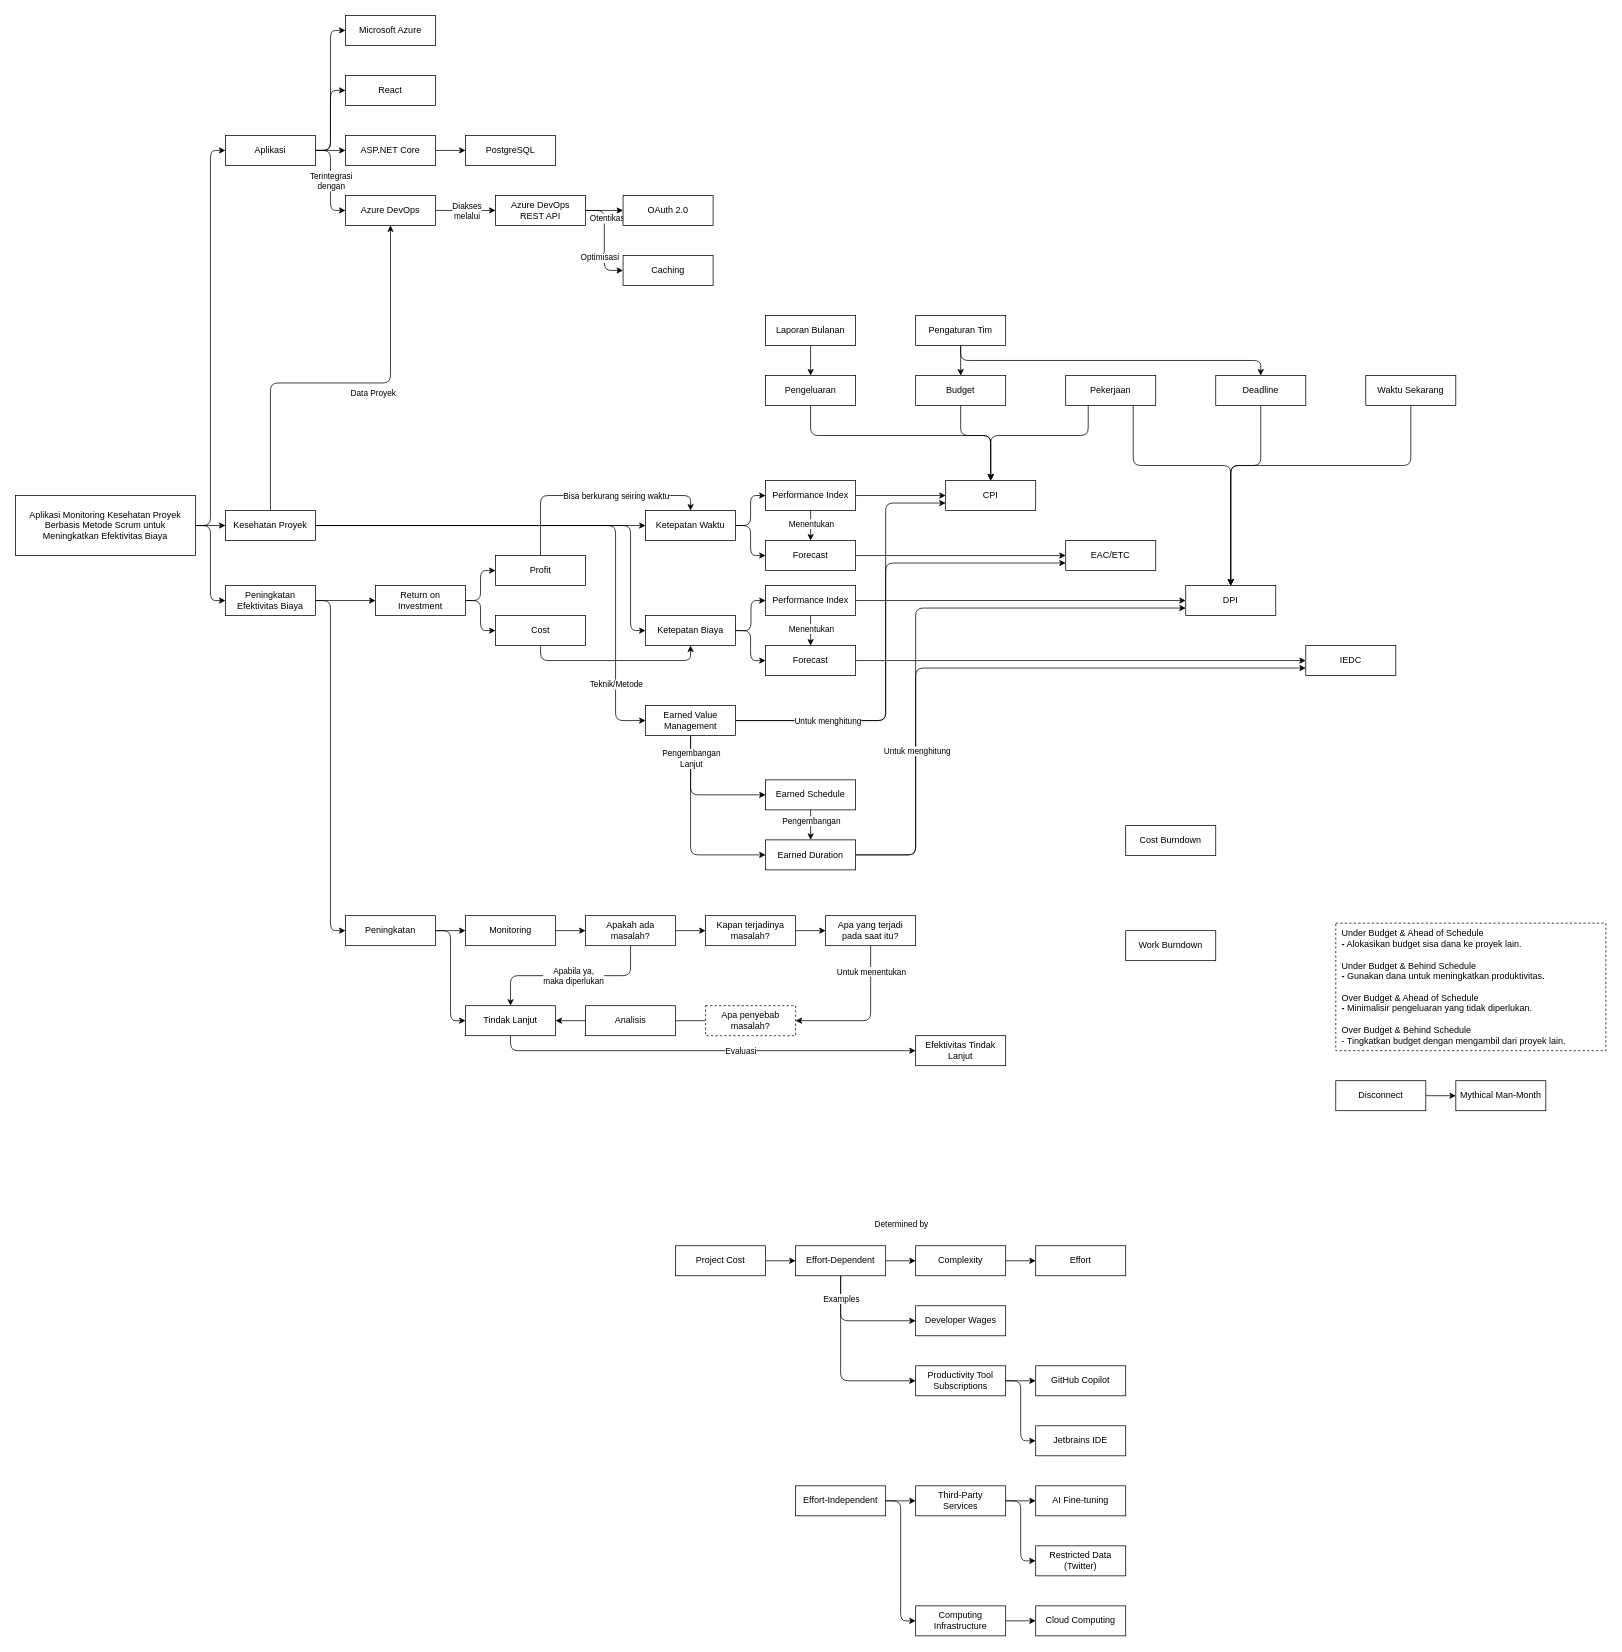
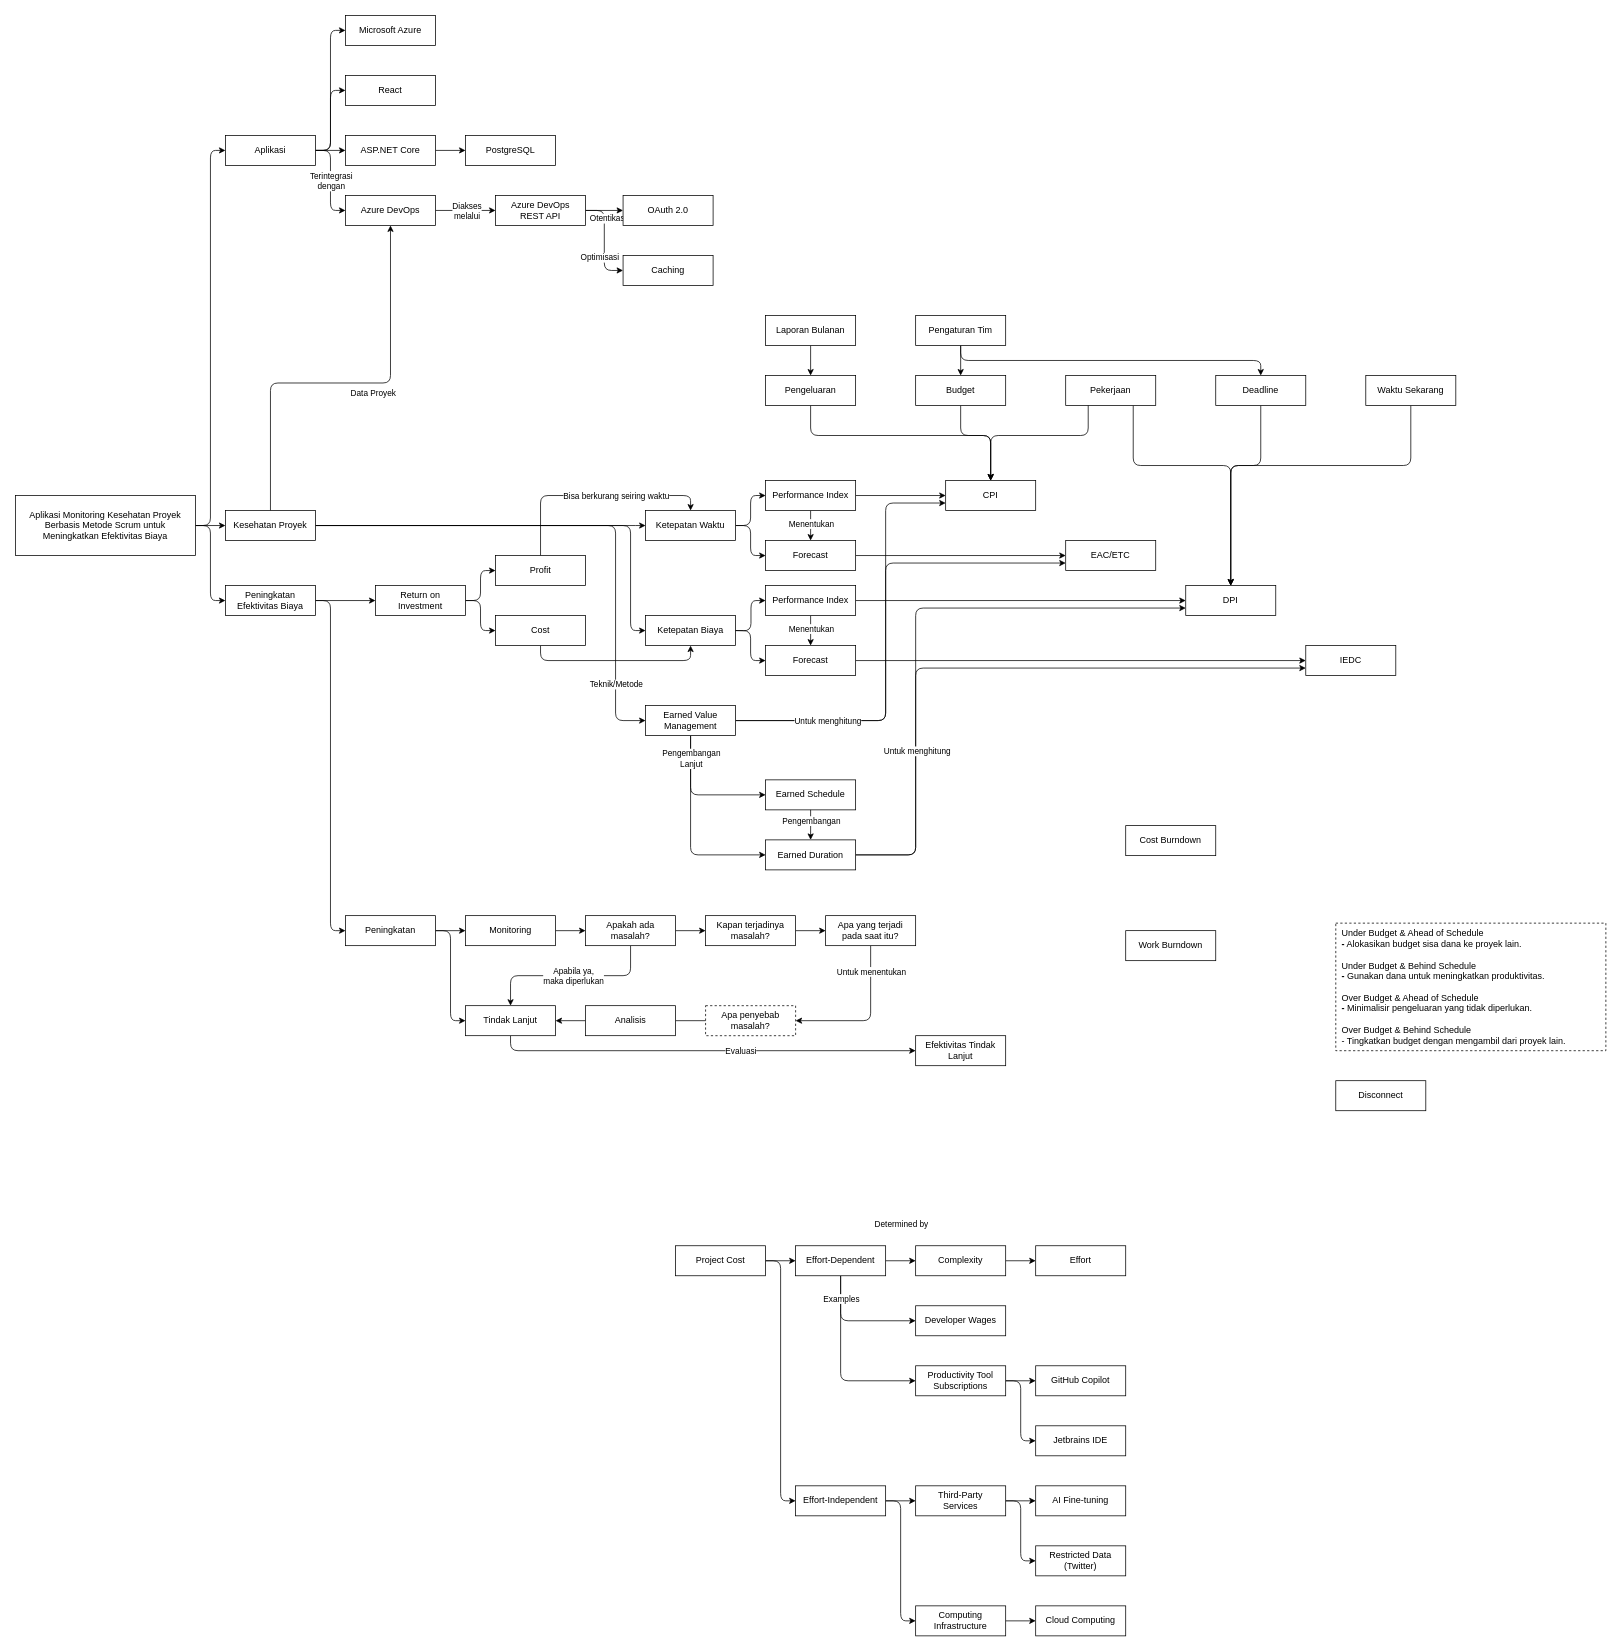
(1437, 1095) -> none
(1500, 1095) -> none
none -> (780, 1385)
